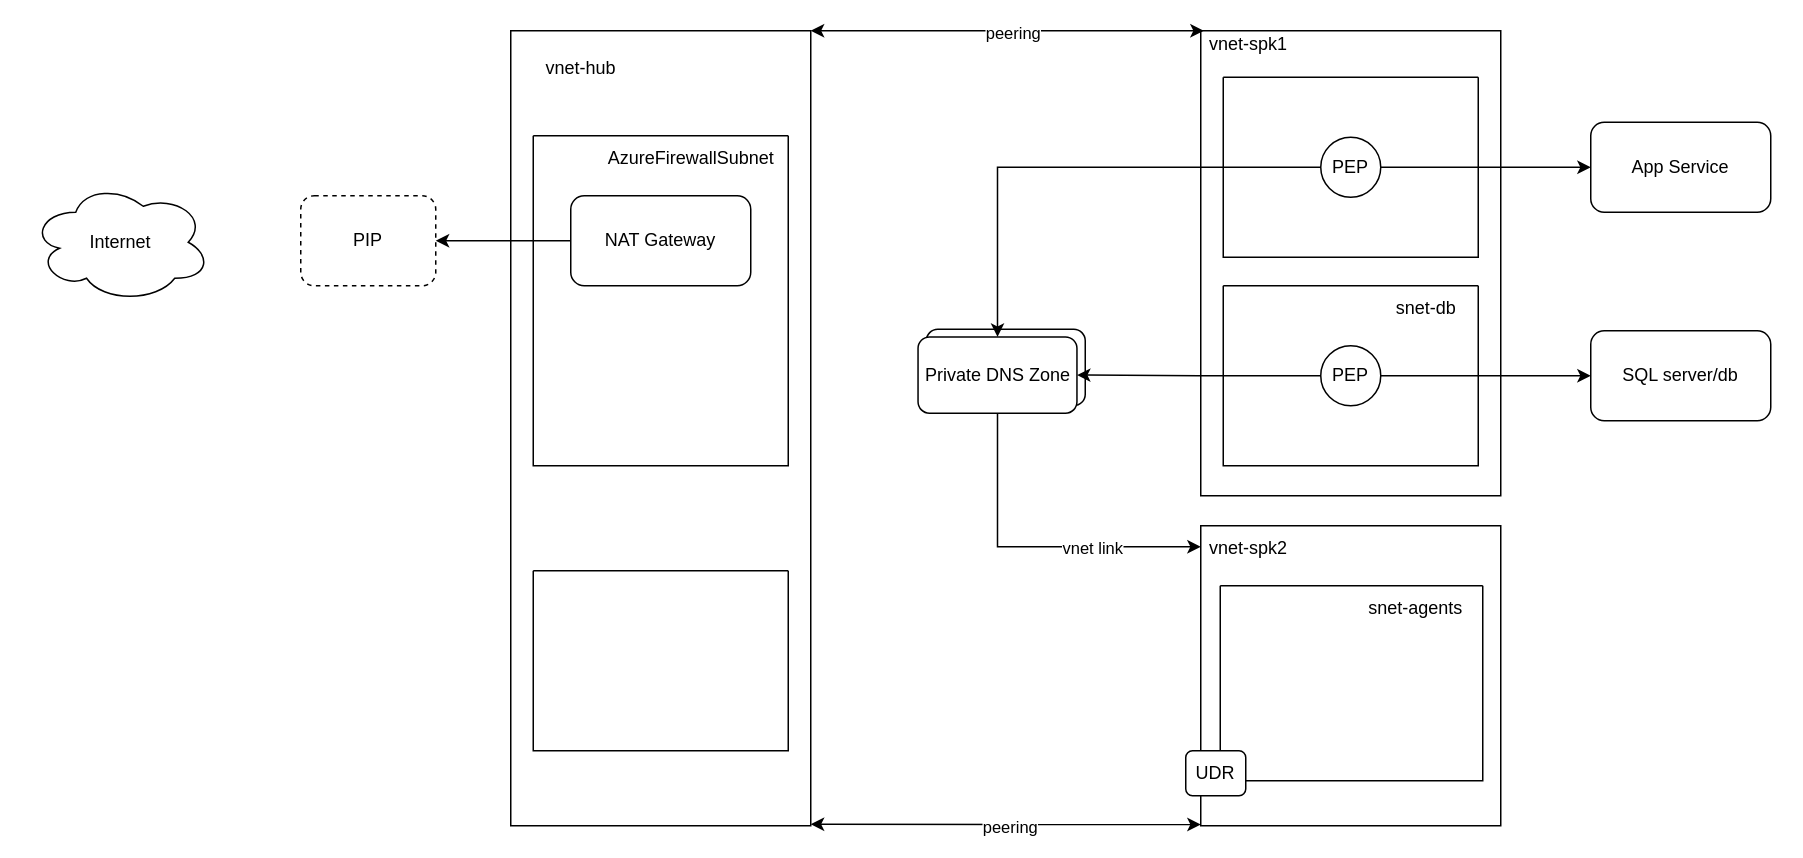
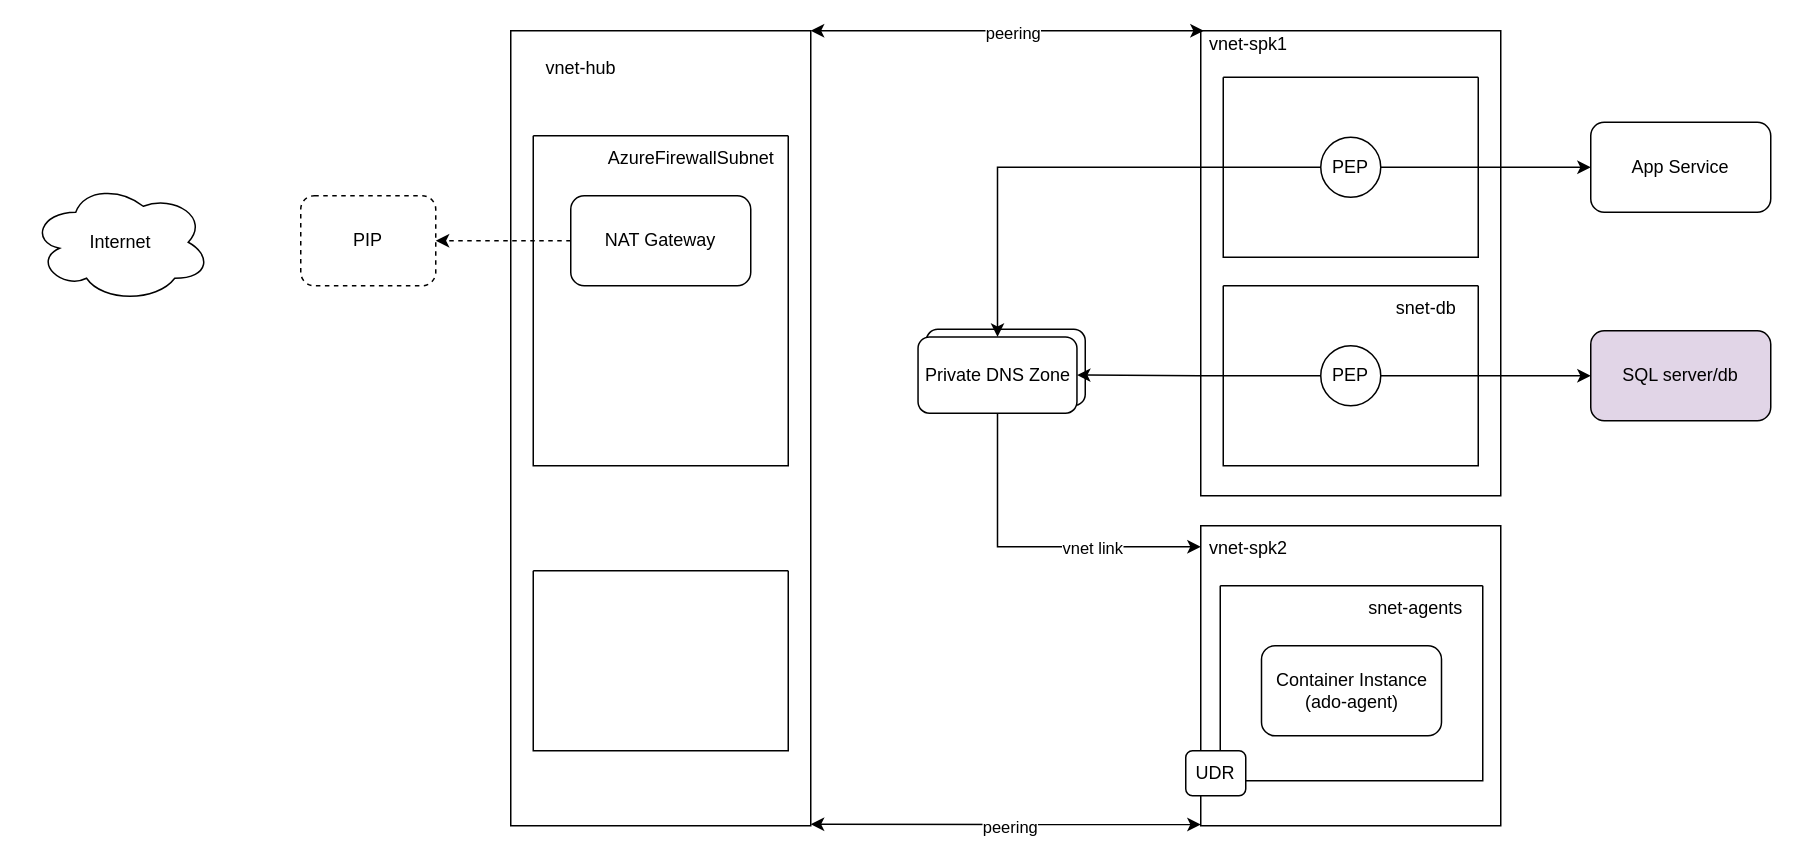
(507, 241) -> (507, 241)
(1681, 376) -> (1681, 376)
none -> (1352, 691)
